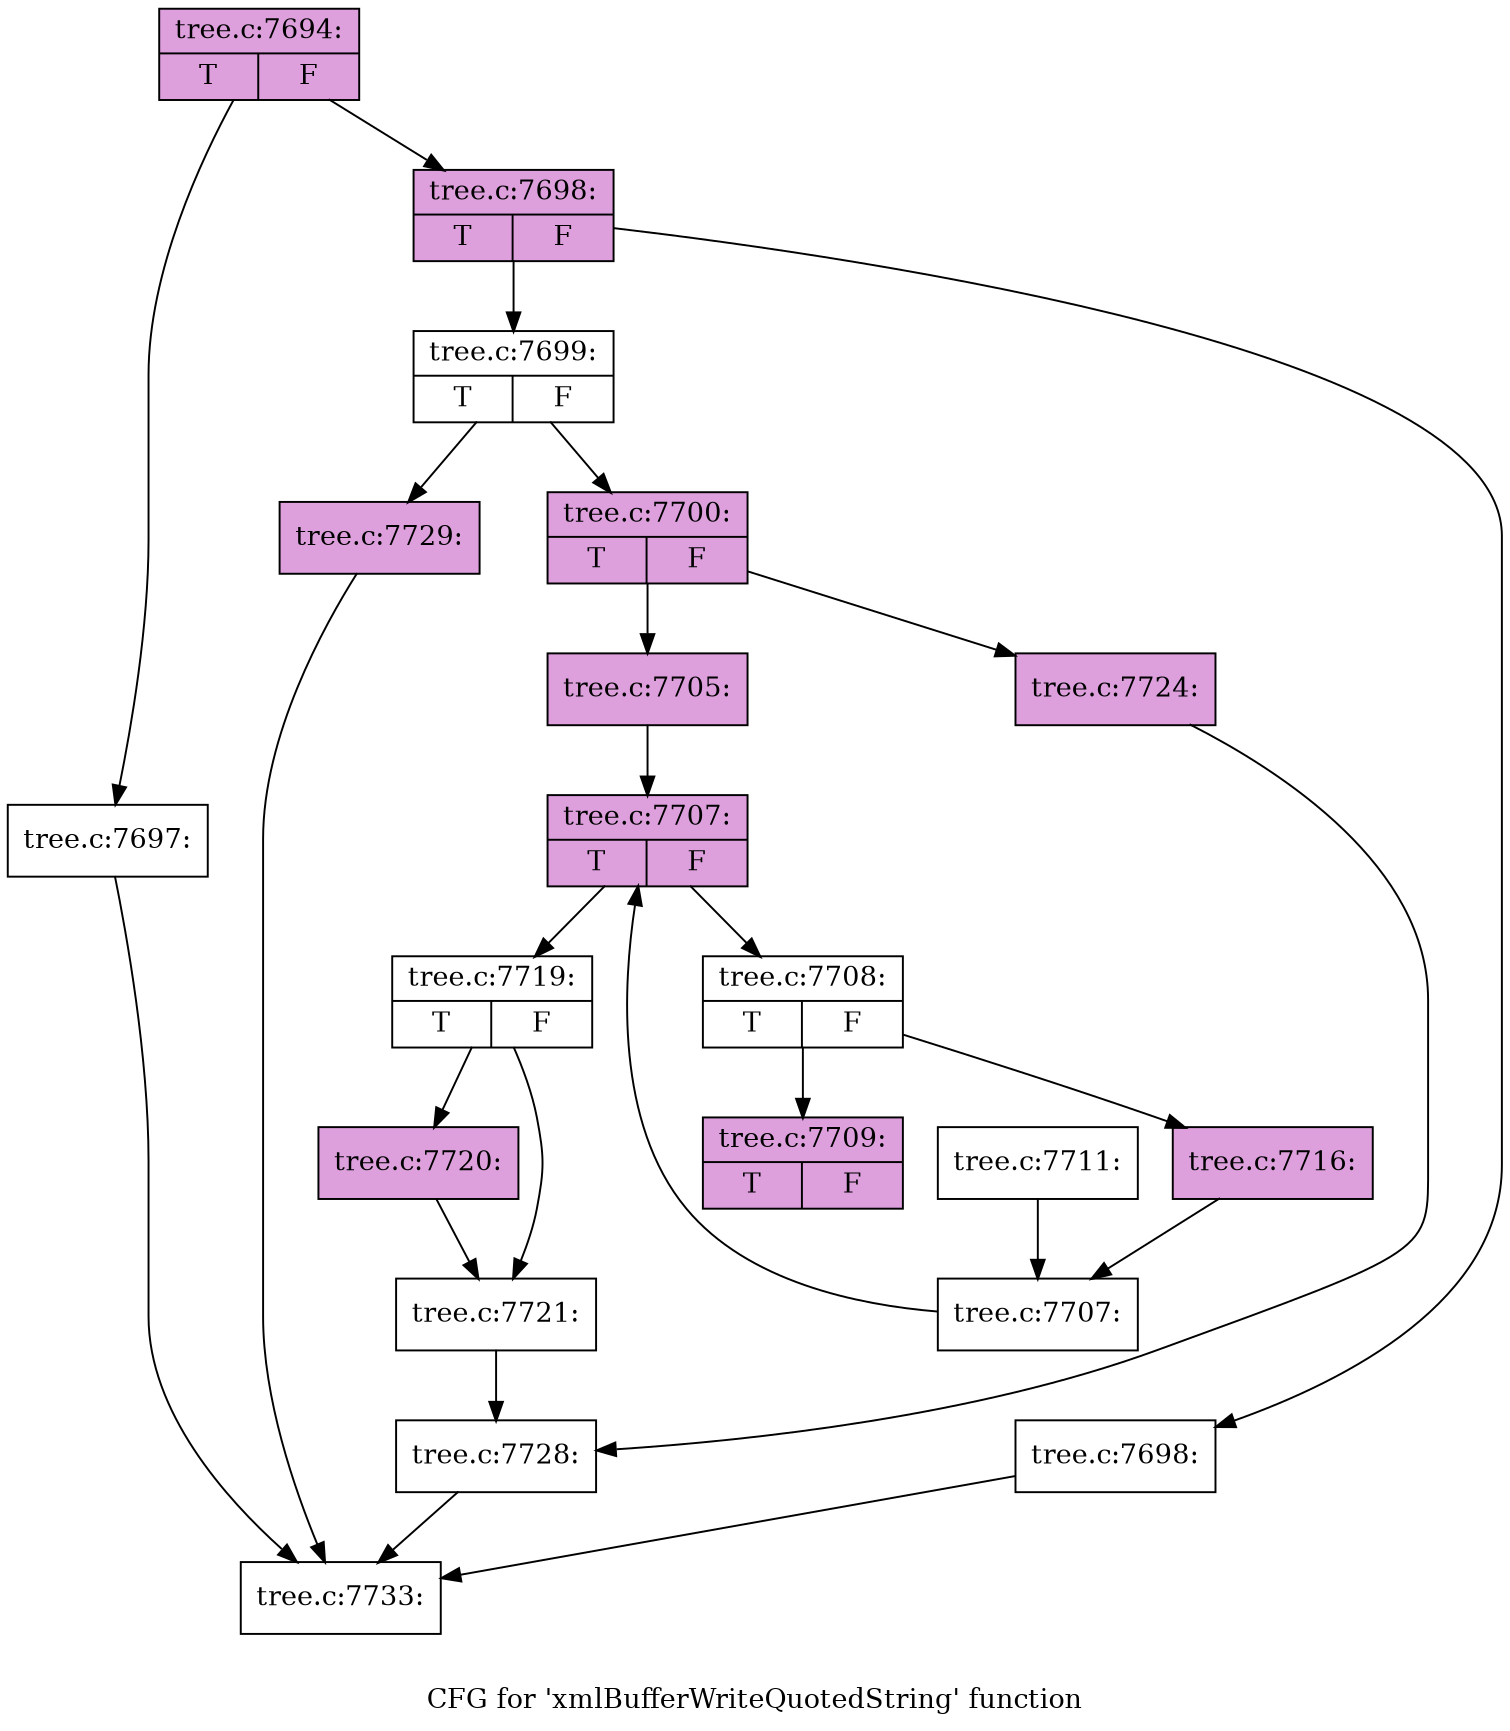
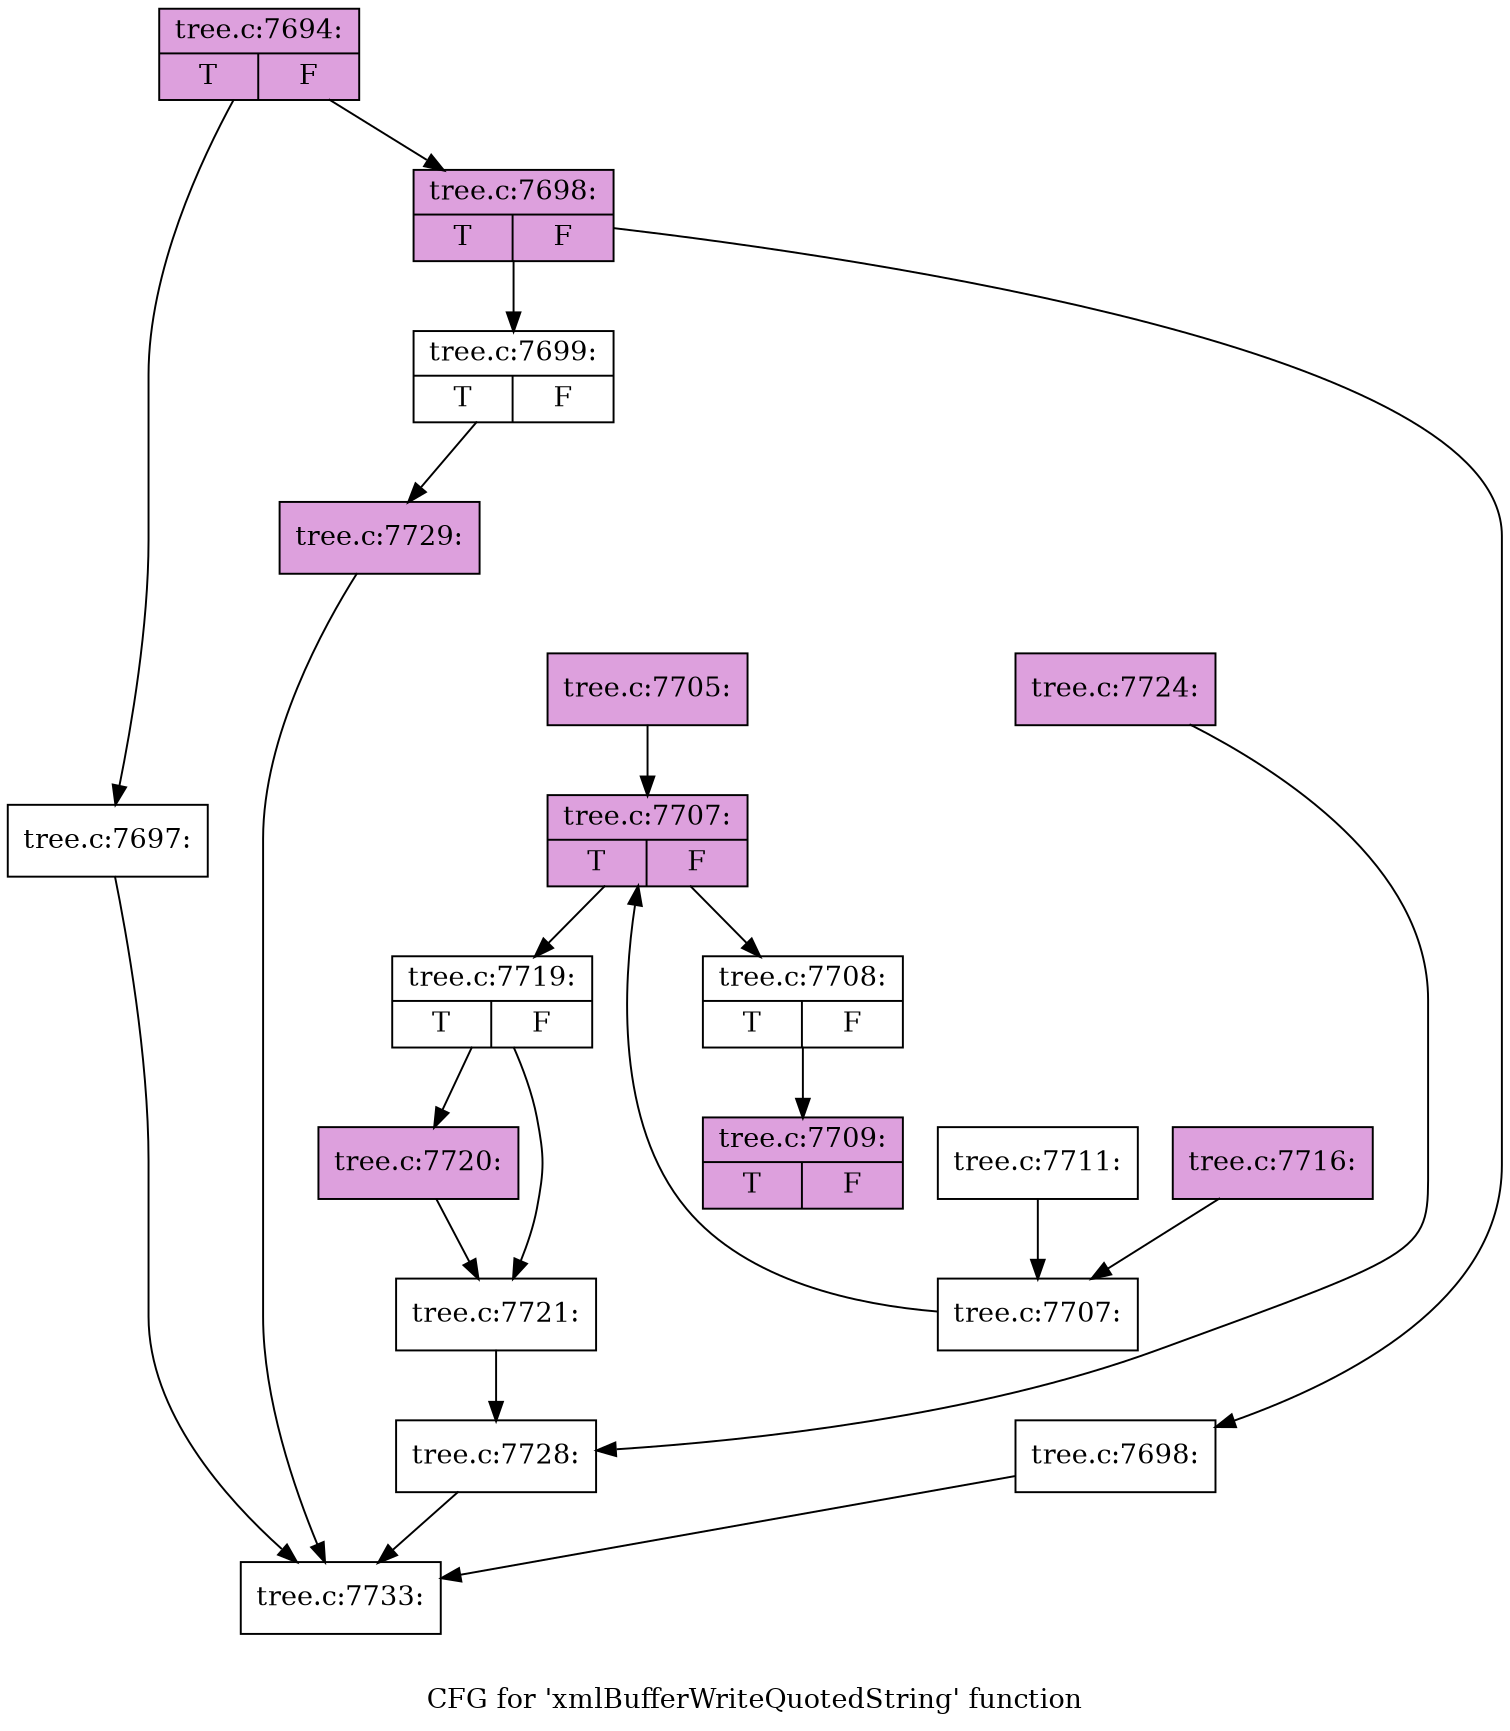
(648, 538) -> none
(1035, 1077) -> none
